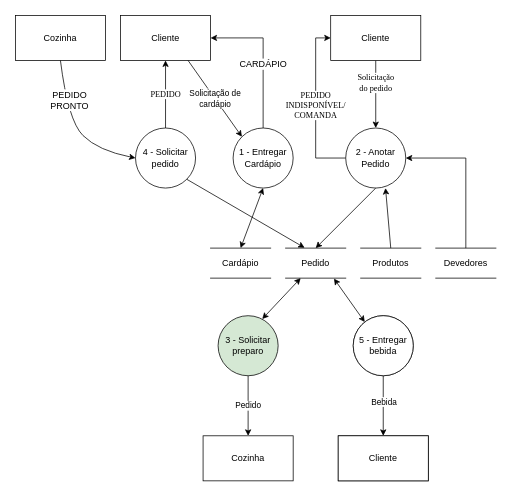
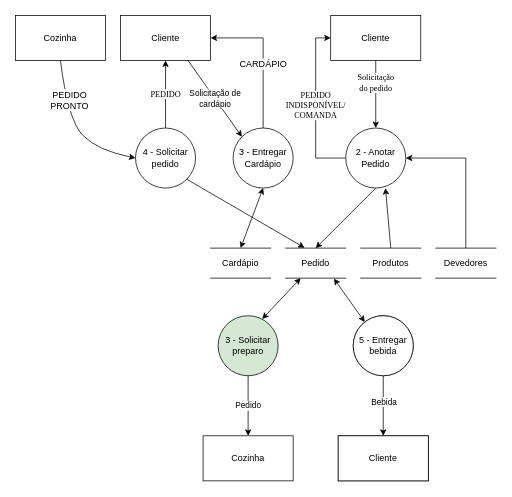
(263, 158) -> (263, 158)
